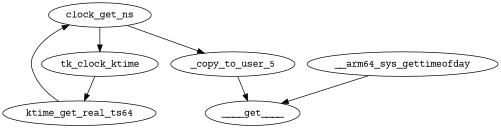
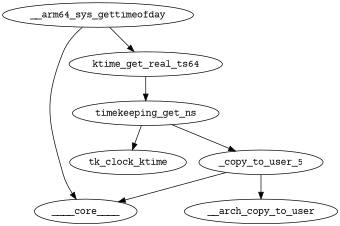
(100, 15) -> (146, 113)
(91, 85) -> (119, 37)
(253, 113) -> (86, 211)
none -> (261, 211)
